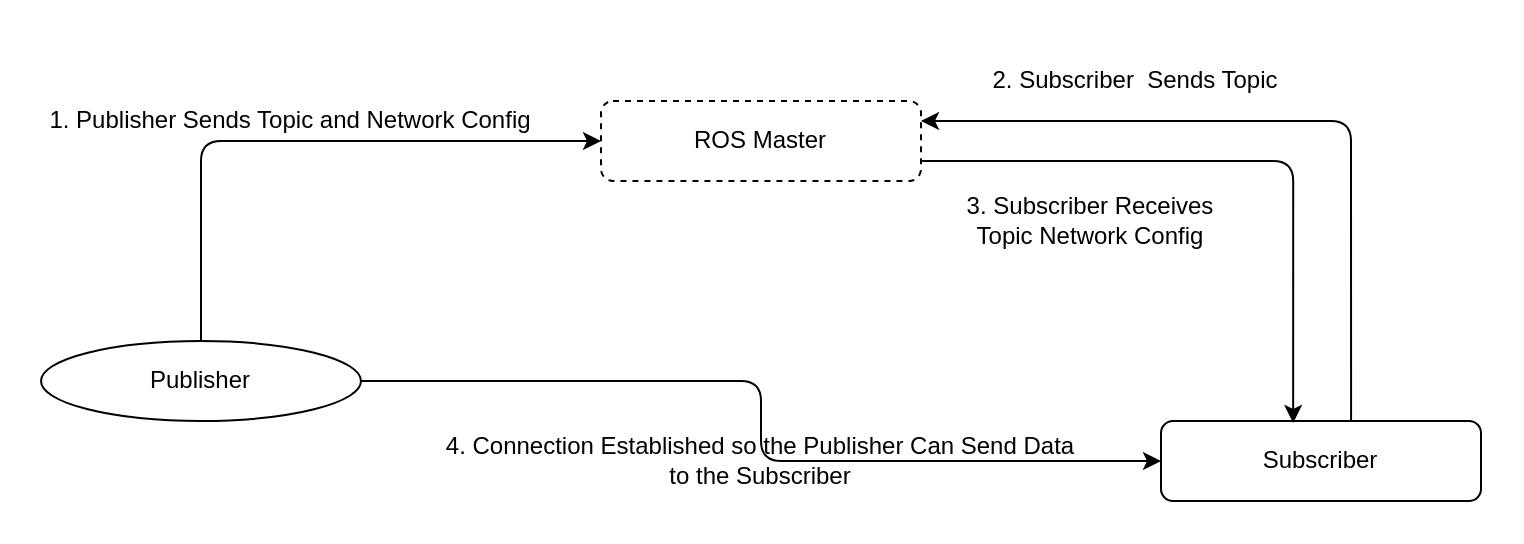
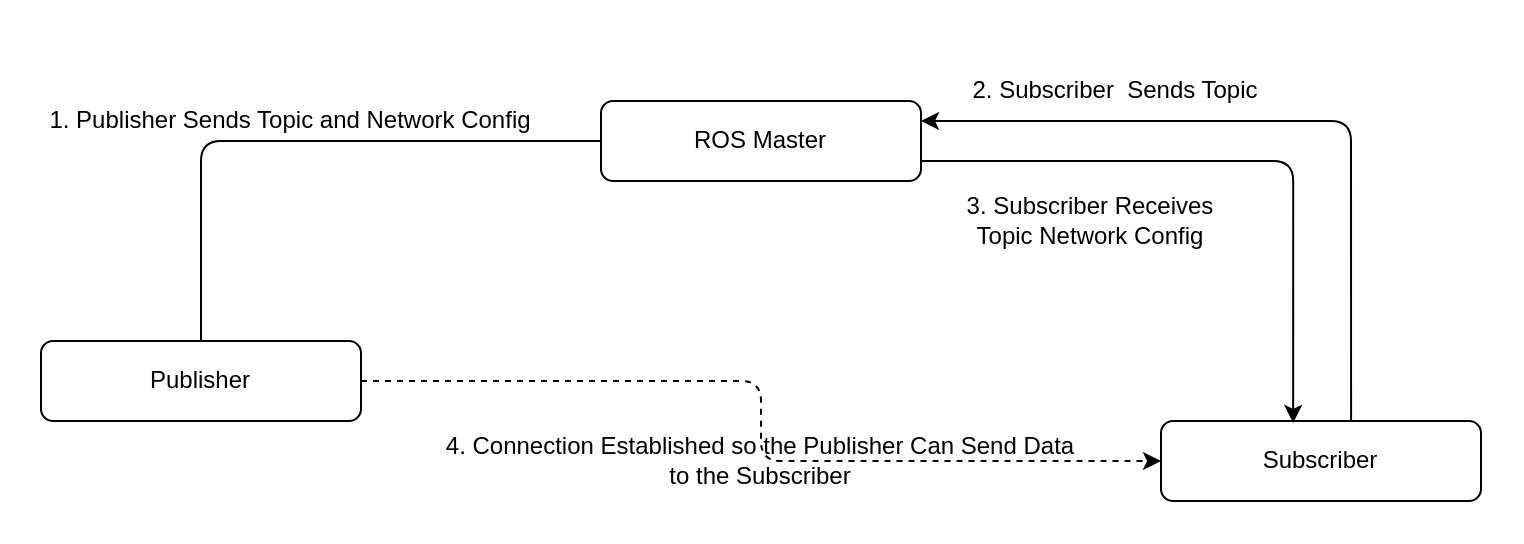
(1136, 81) -> (1116, 91)
(586, 141) -> (592, 141)
(761, 141) -> (761, 141)
(201, 381) -> (201, 381)
(761, 416) -> (761, 416)
